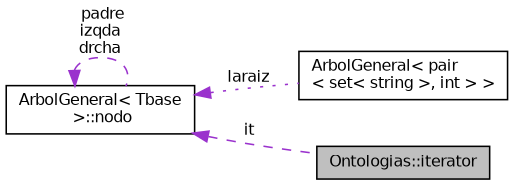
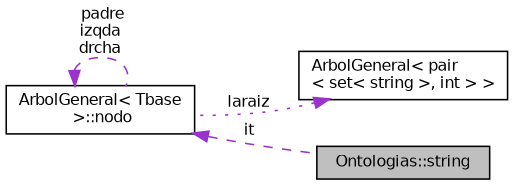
(255, 88) -> (255, 113)
(403, 163) -> (403, 163)
